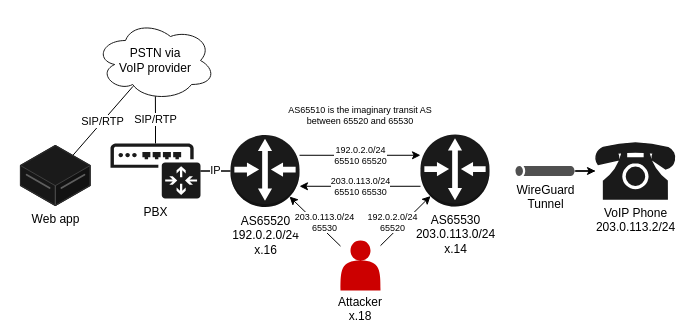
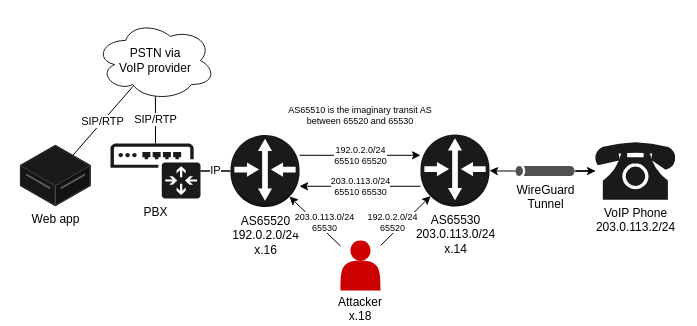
none -> (506, 171)
